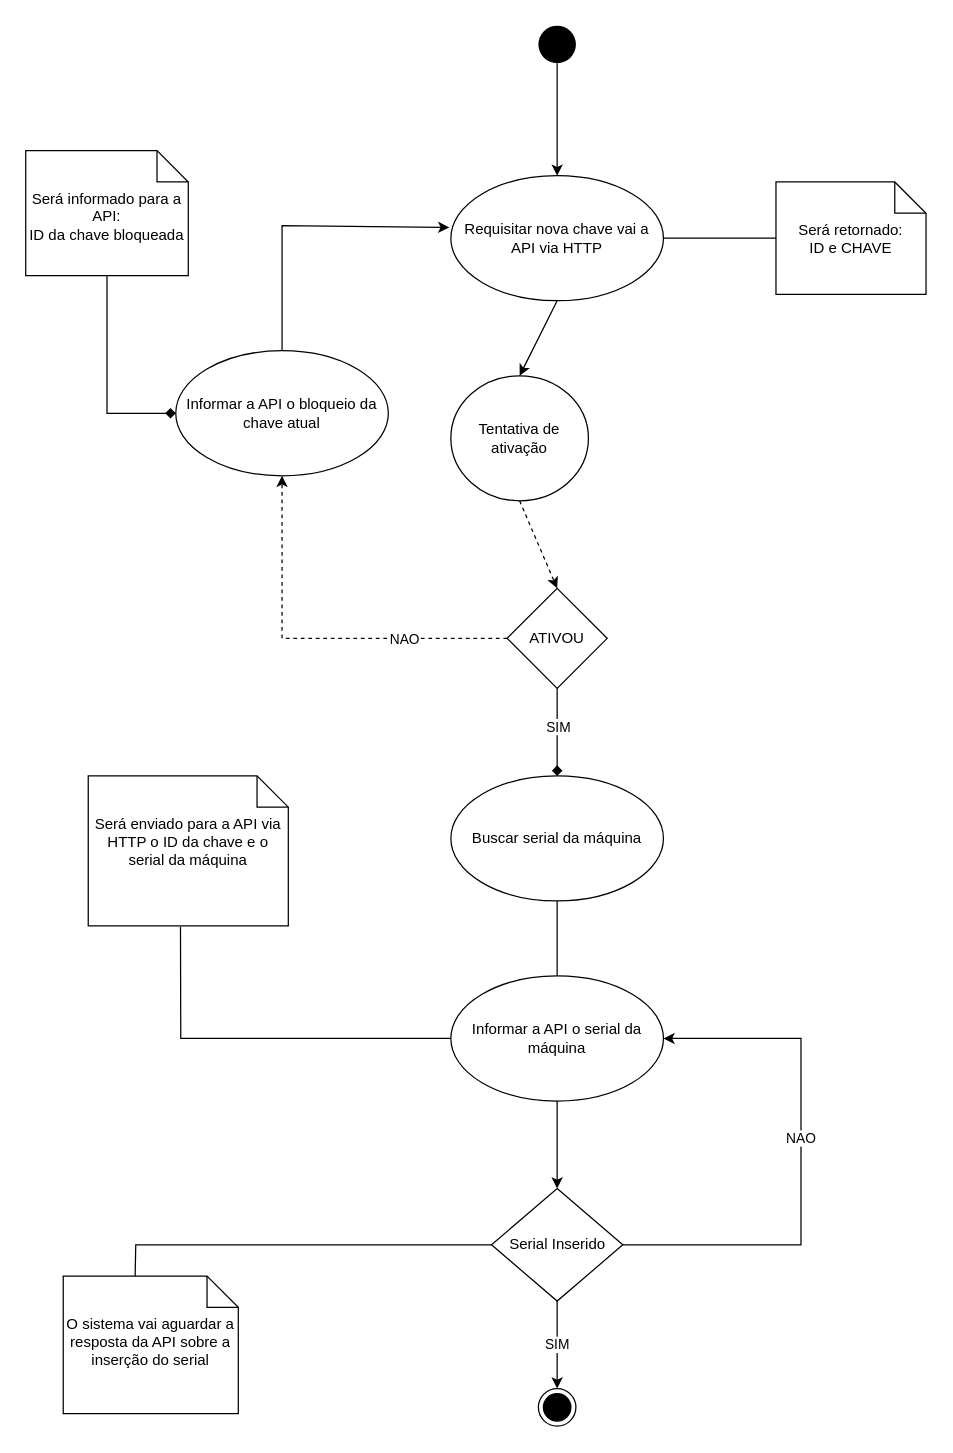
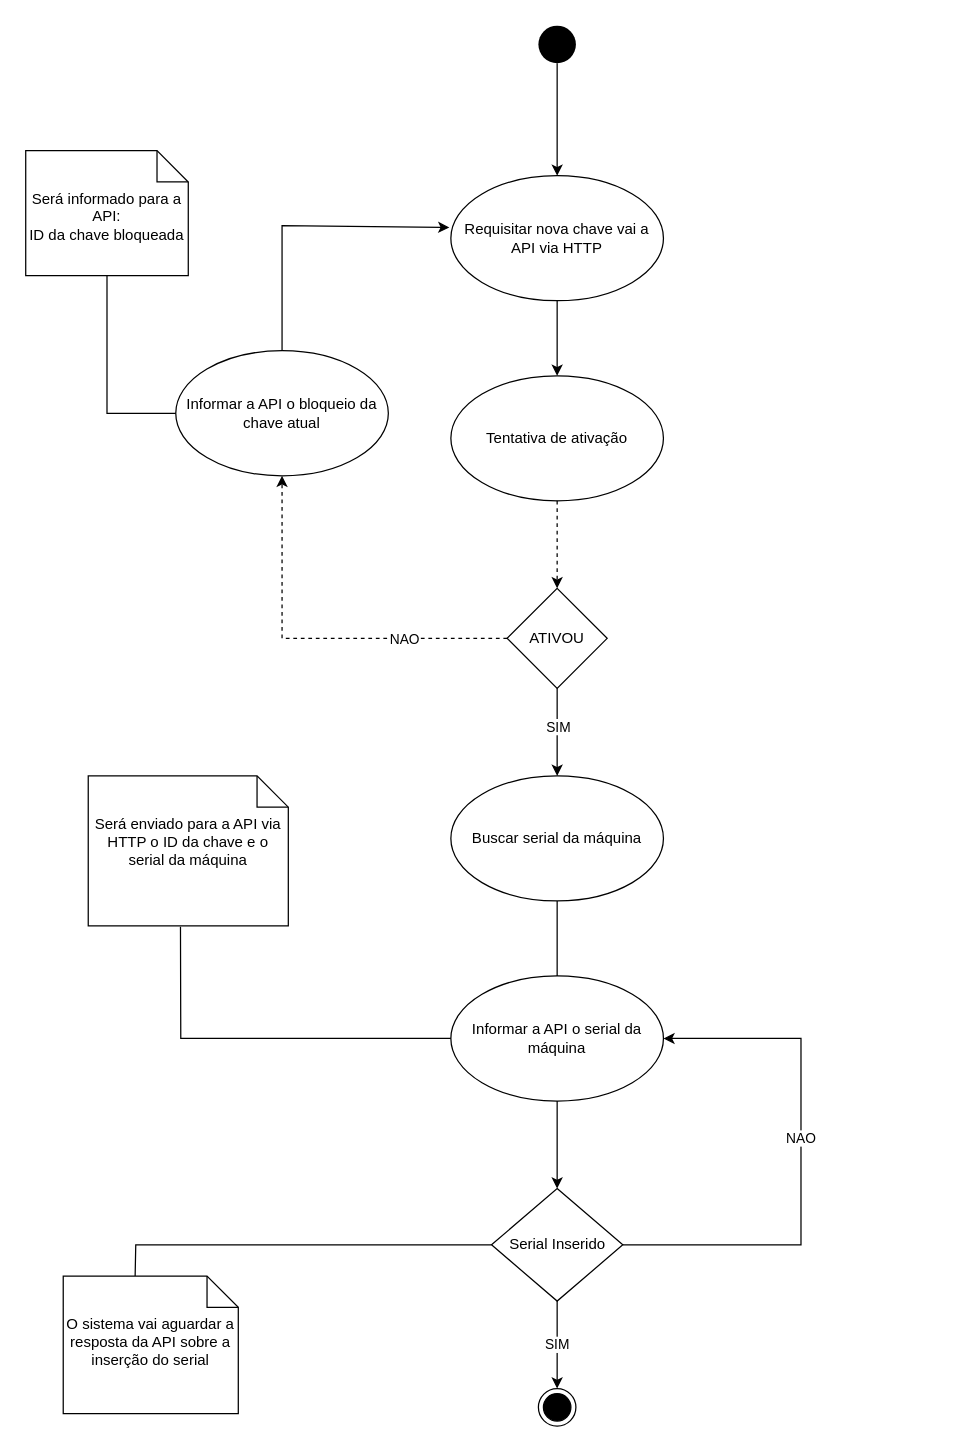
(719, 238) -> none
(851, 238) -> none
(165, 413) -> (170, 413)
(519, 438) -> (557, 438)
(557, 765) -> (557, 766)
